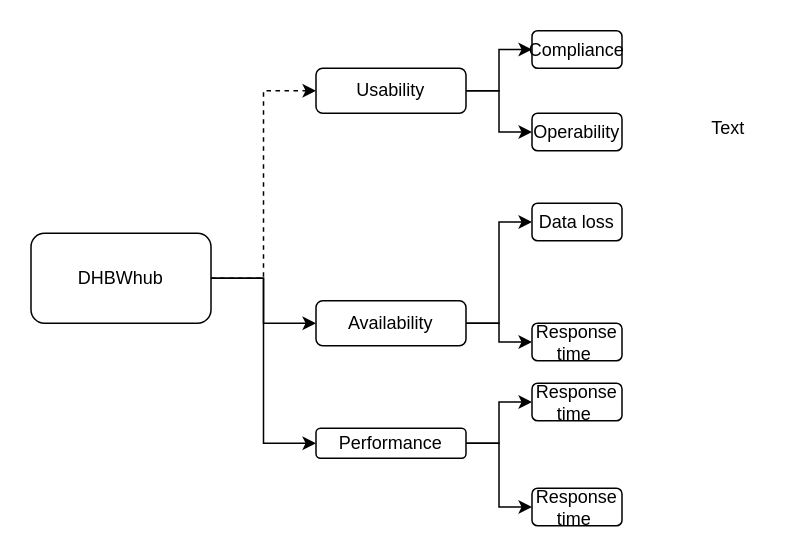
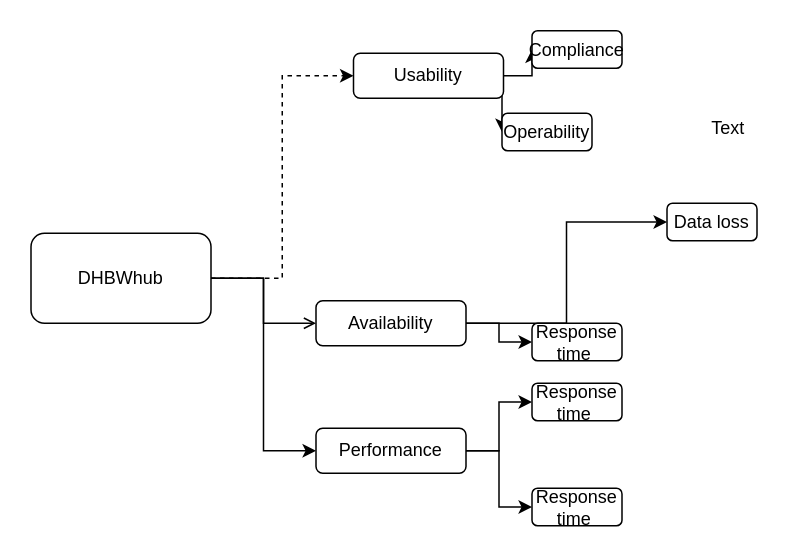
(391, 91) -> (428, 76)
(577, 132) -> (547, 132)
(577, 222) -> (712, 222)
(304, 323) -> (307, 323)
(391, 443) -> (391, 451)
